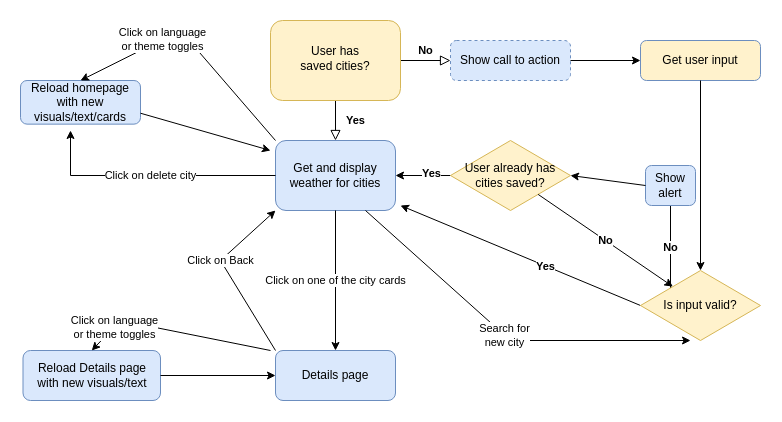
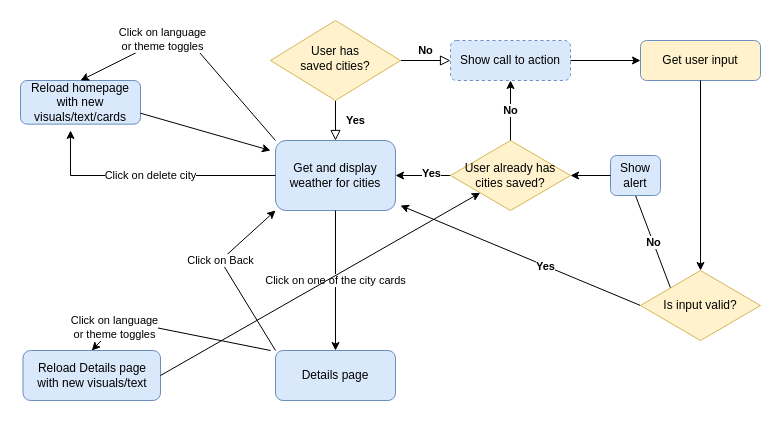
(336, 61) -> (336, 61)
(671, 186) -> (636, 176)
(602, 238) -> (511, 114)
(502, 333) -> none
(215, 376) -> (317, 286)
